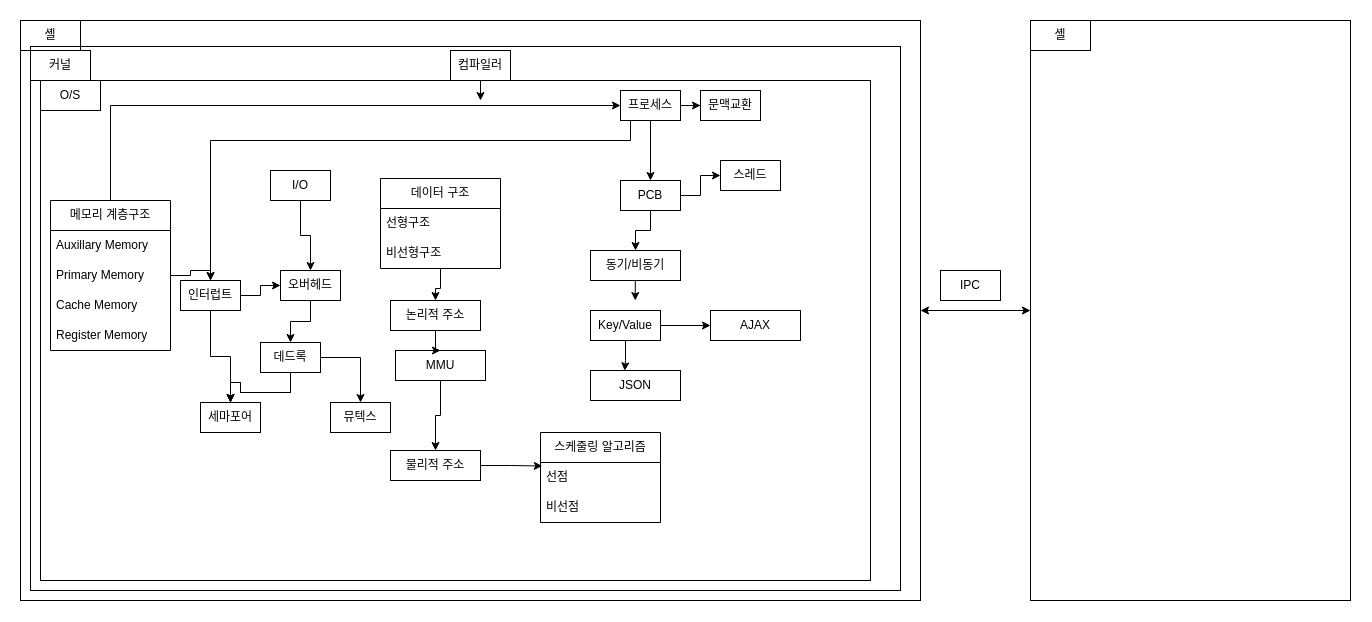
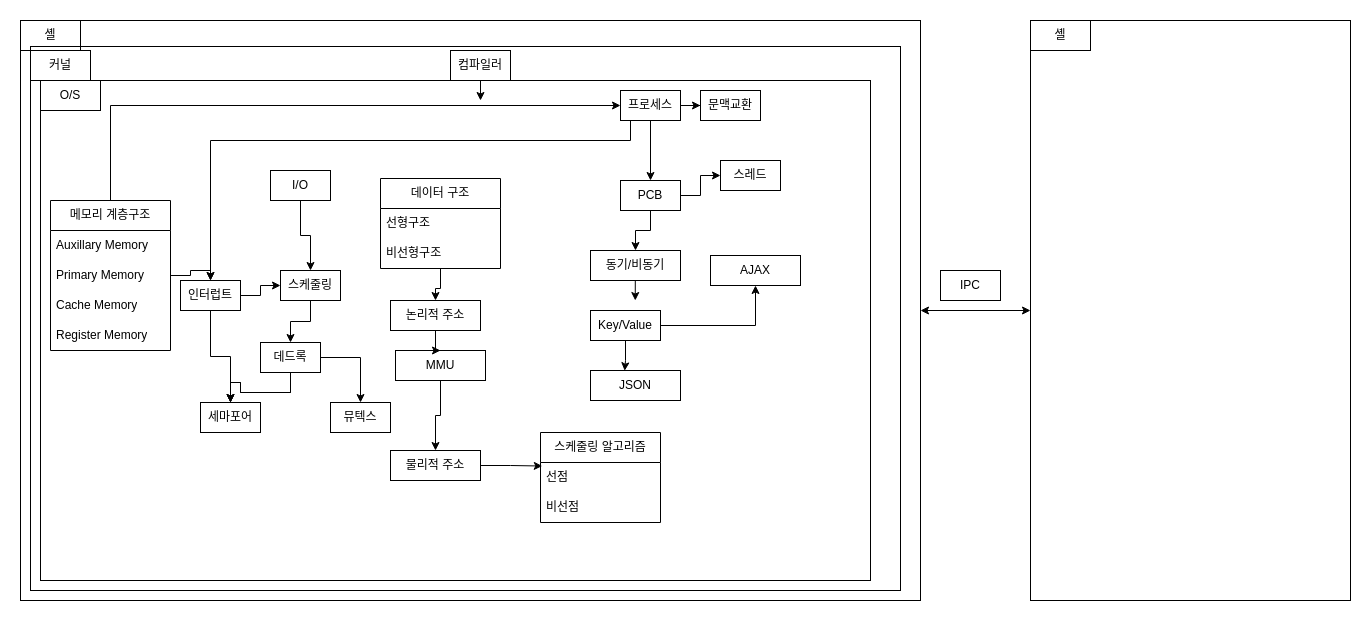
(311, 286) -> (311, 286)
(756, 326) -> (756, 271)
